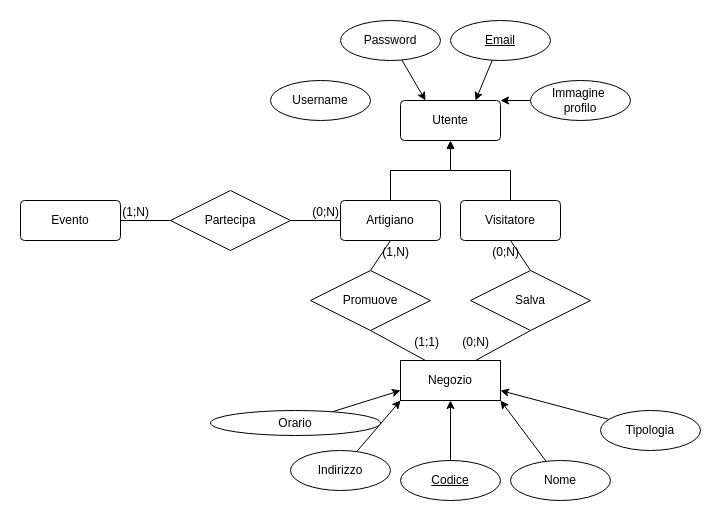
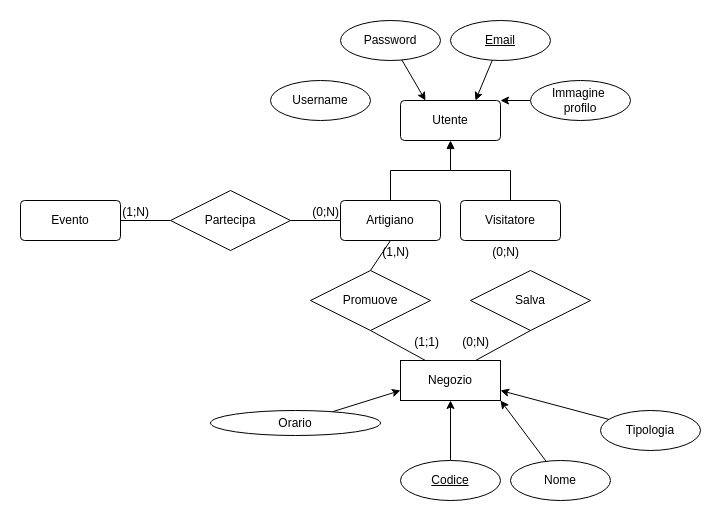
(521, 256) -> none
(377, 428) -> none
(341, 471) -> none
